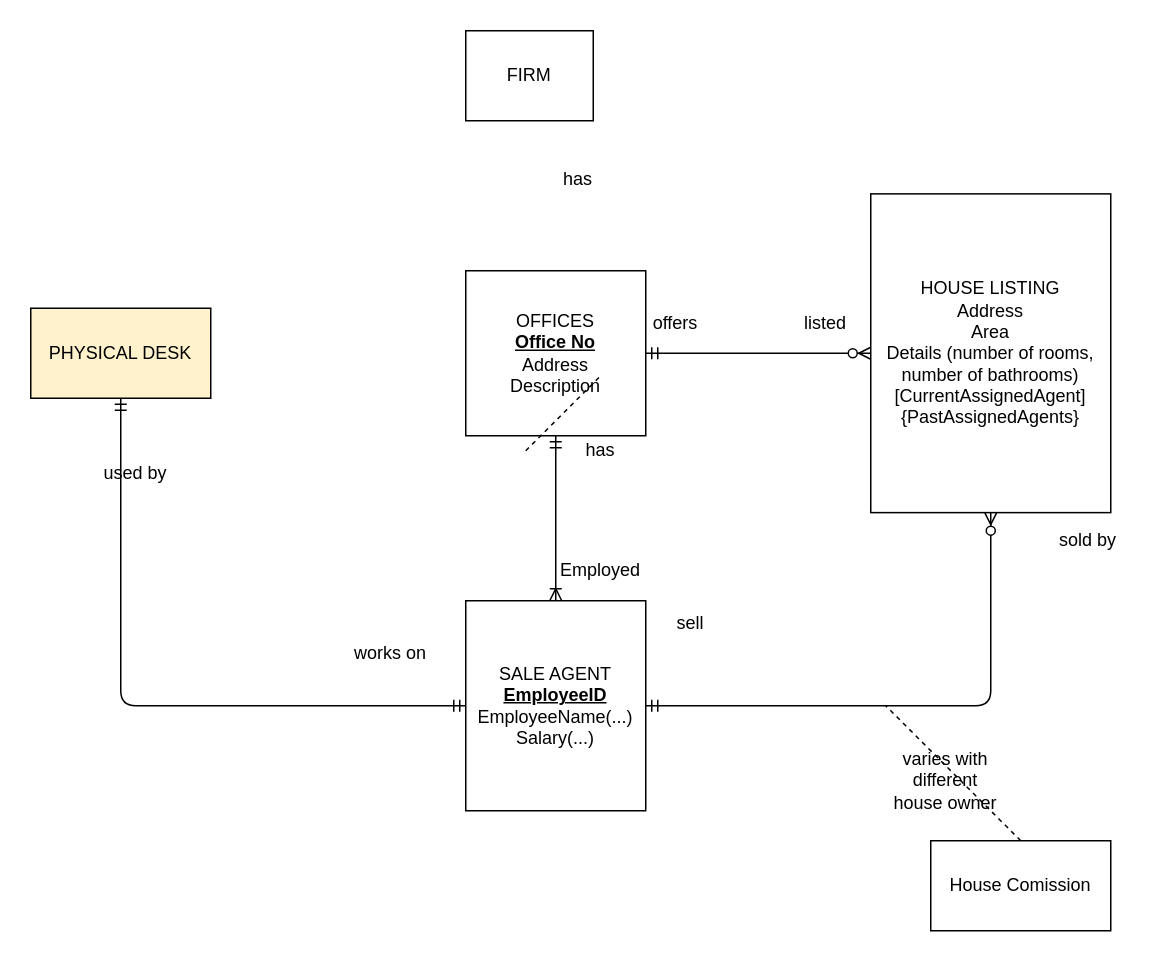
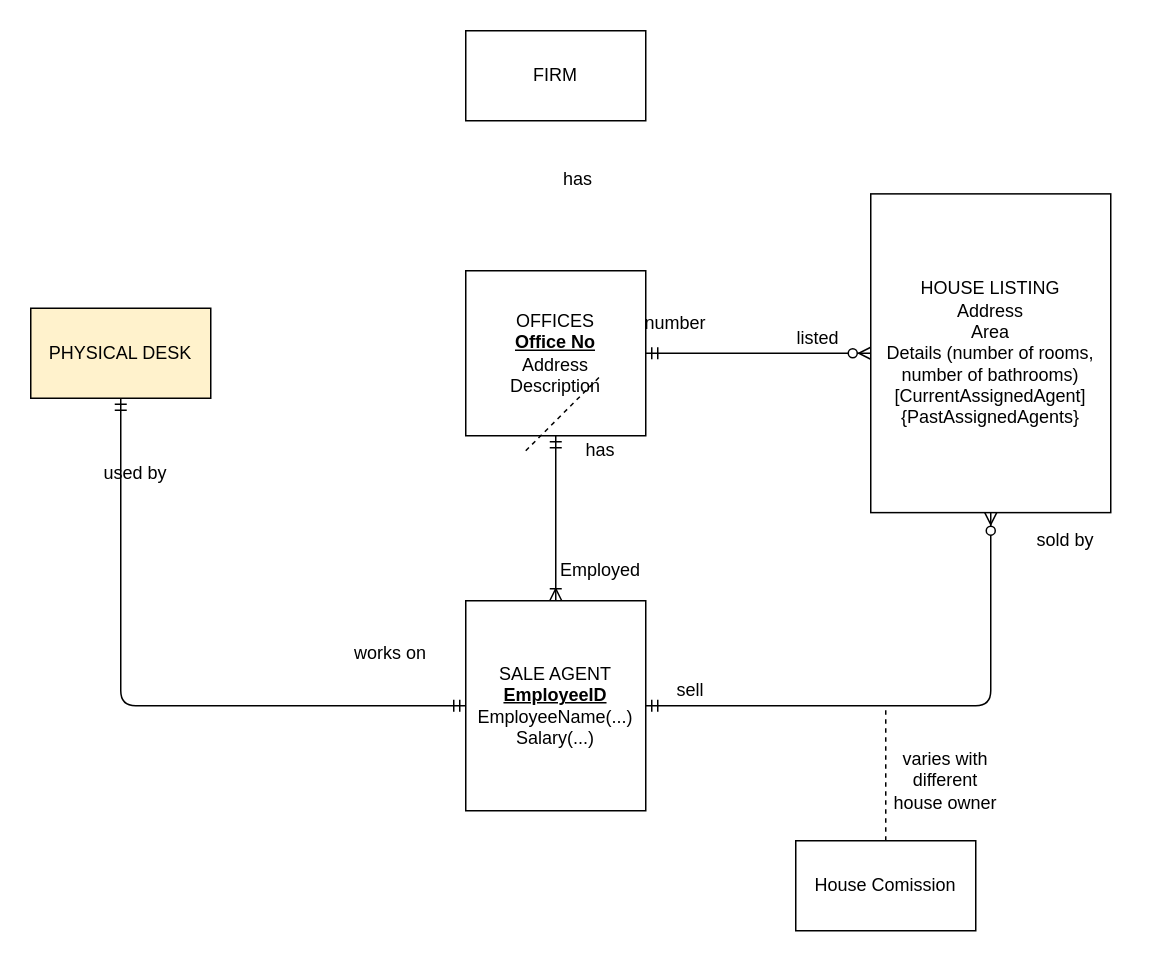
(530, 76) -> (556, 76)
(676, 323) -> (676, 323)
(826, 323) -> (818, 338)
(1088, 541) -> (1066, 541)
(691, 623) -> (691, 691)
(1021, 886) -> (886, 886)
